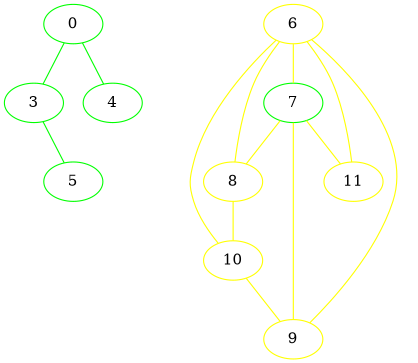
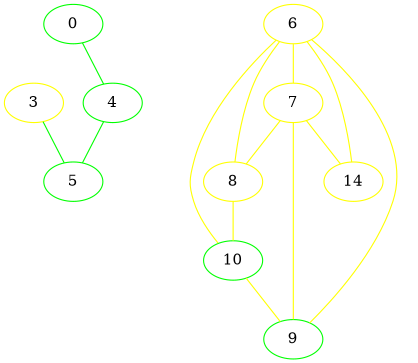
(54, 64) -> none
(34, 103) -> (34, 103)
(293, 103) -> (293, 103)
none -> (93, 142)
(354, 182) -> (354, 182)
(233, 260) -> (233, 260)
(293, 339) -> (293, 339)
